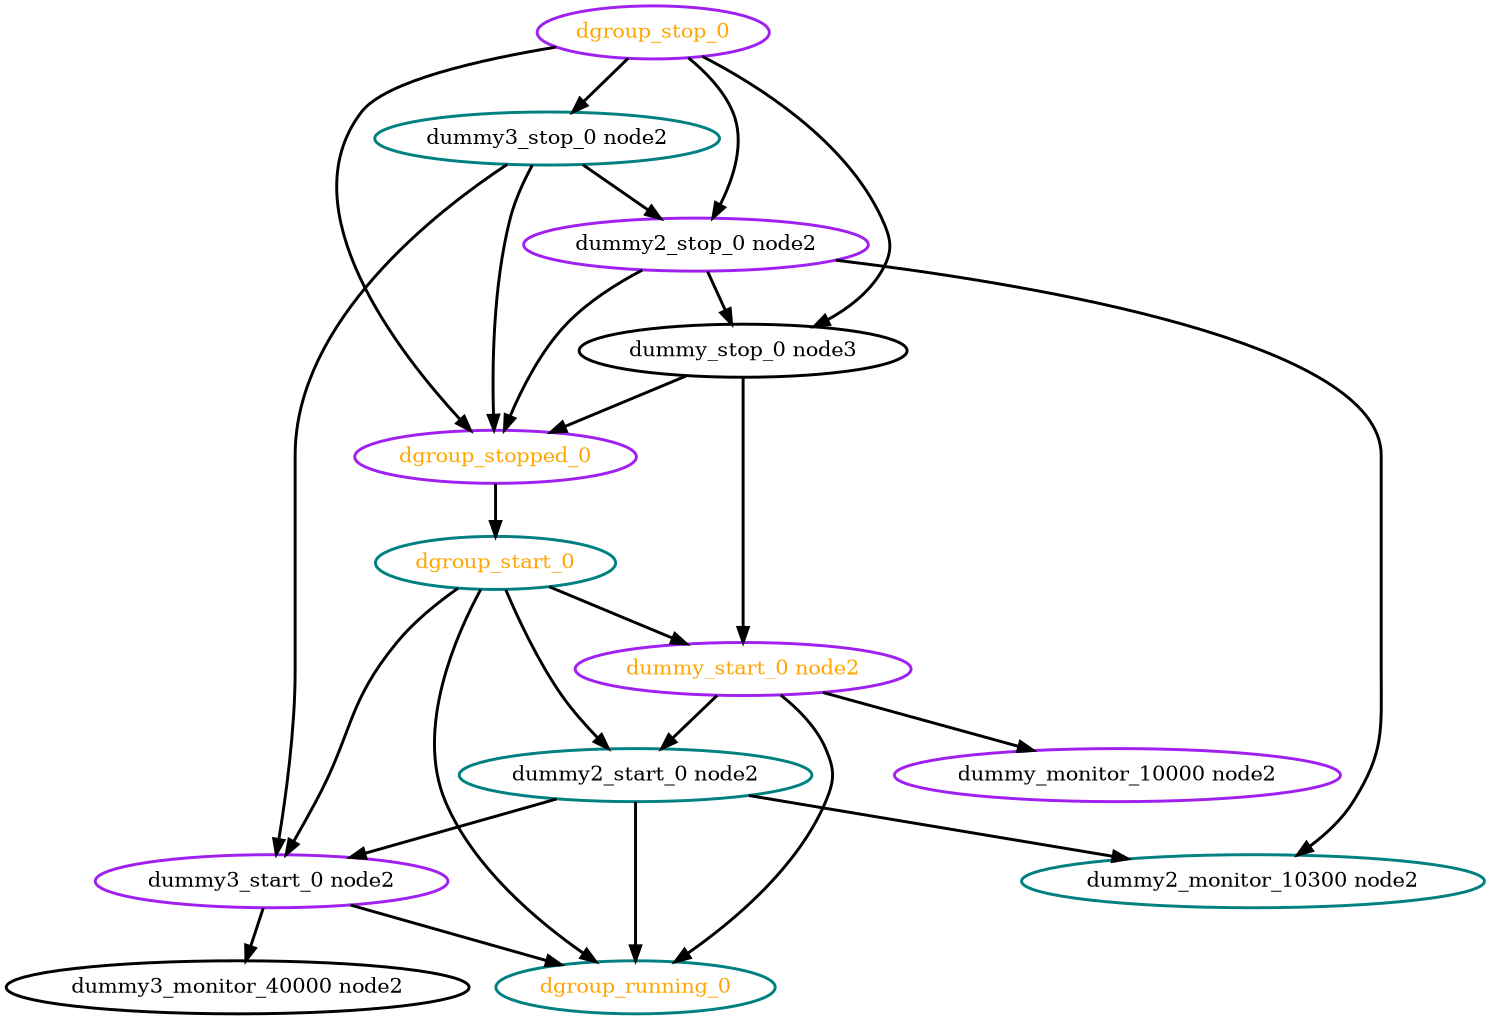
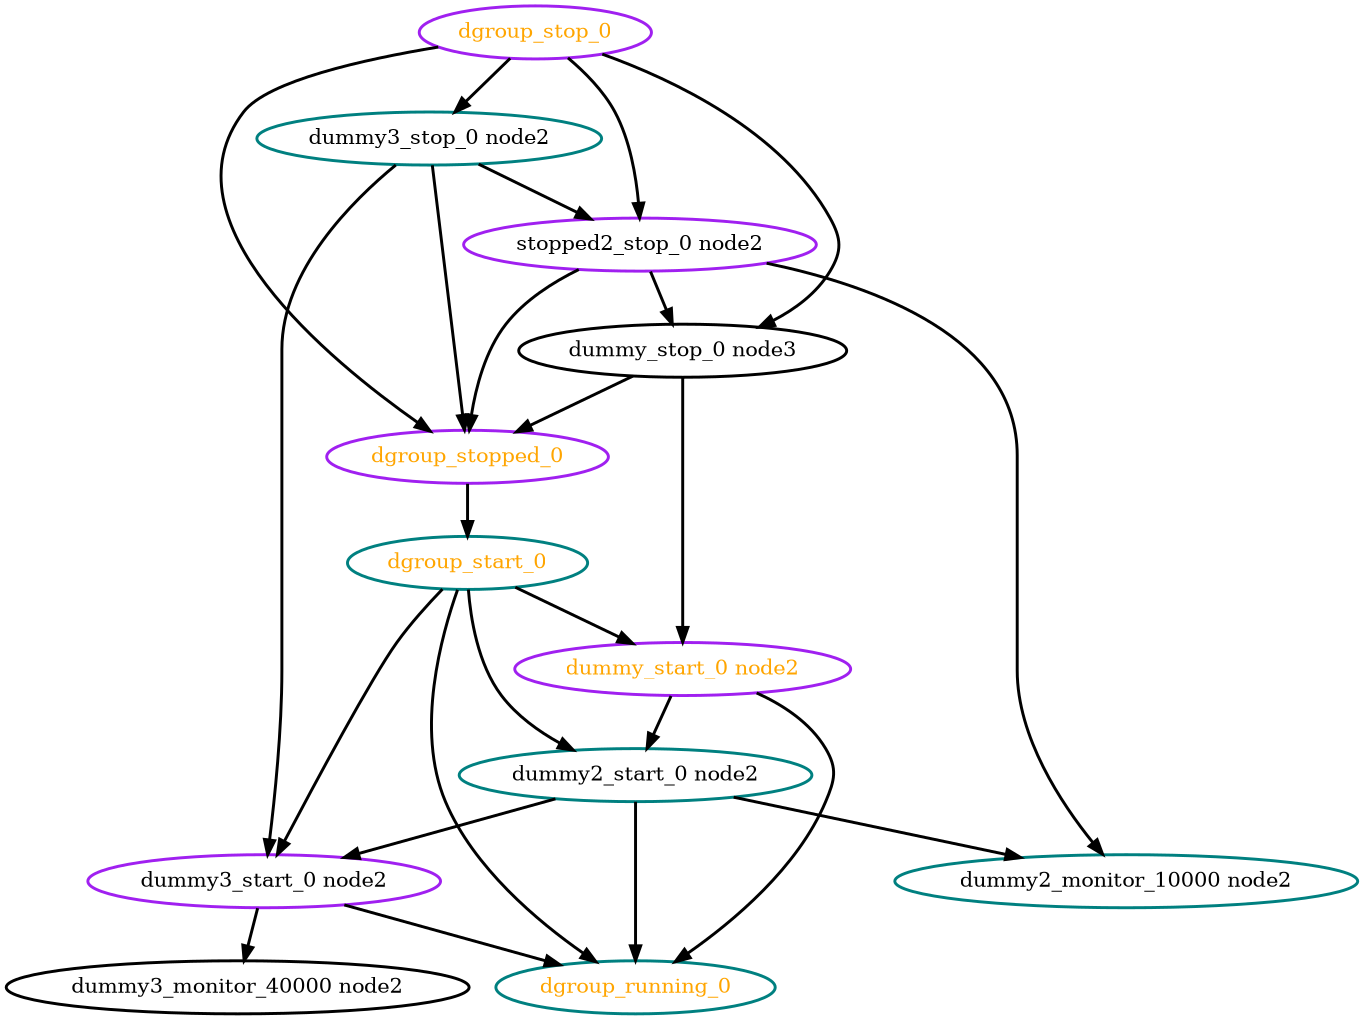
(696, 245) -> (640, 245)
(1117, 775) -> none
(1253, 881) -> (1126, 881)
